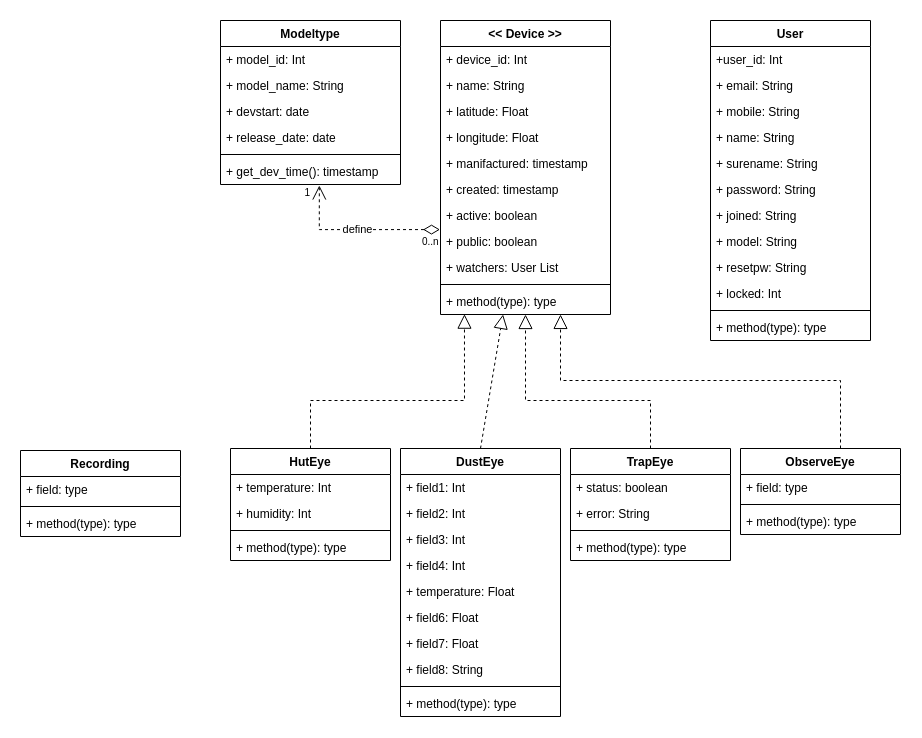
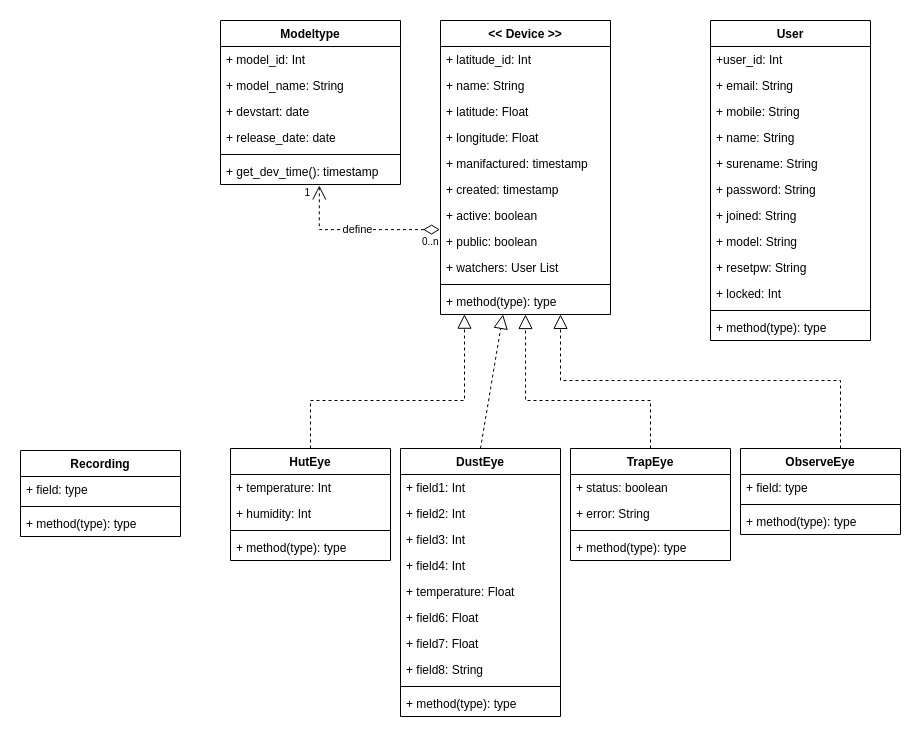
(492, 60) -> (497, 60)
